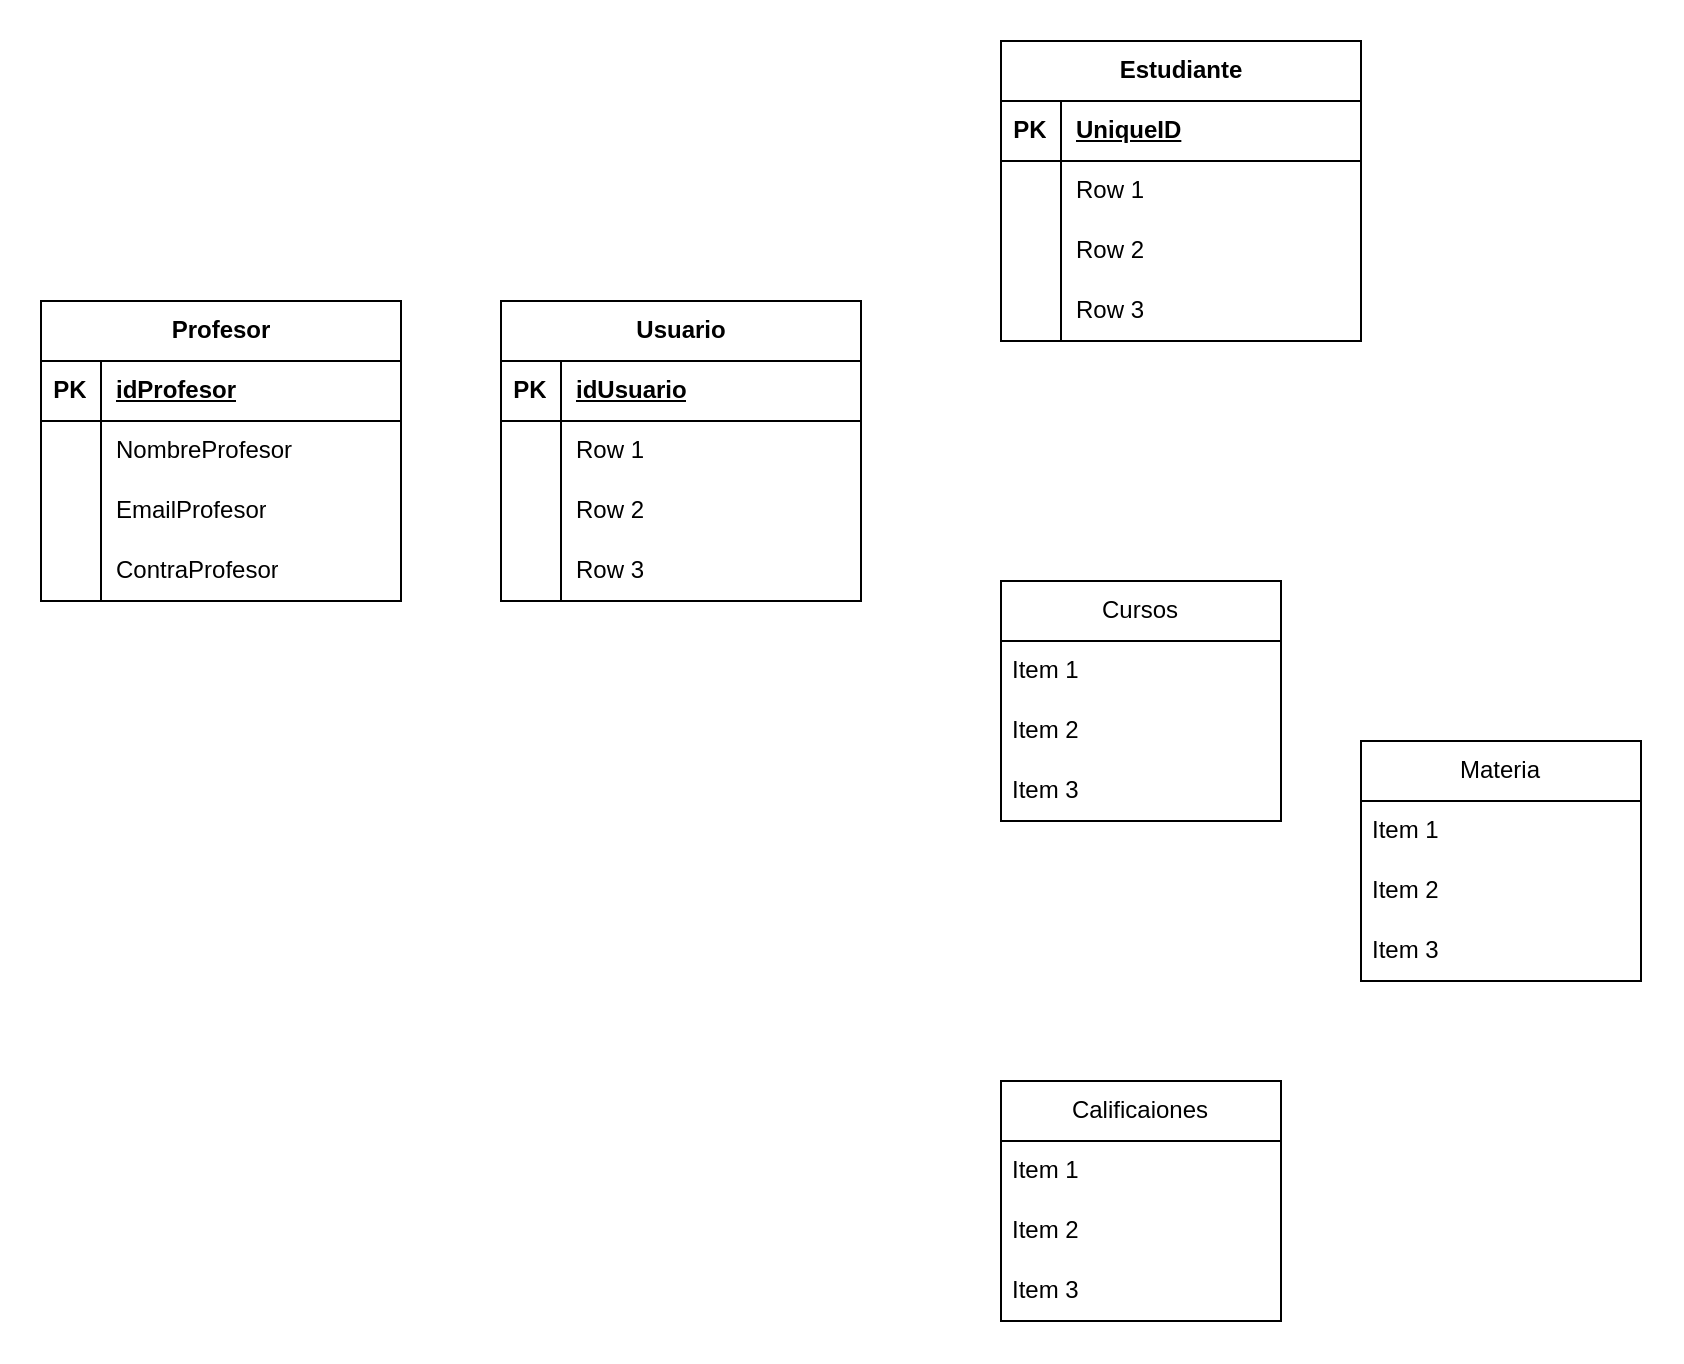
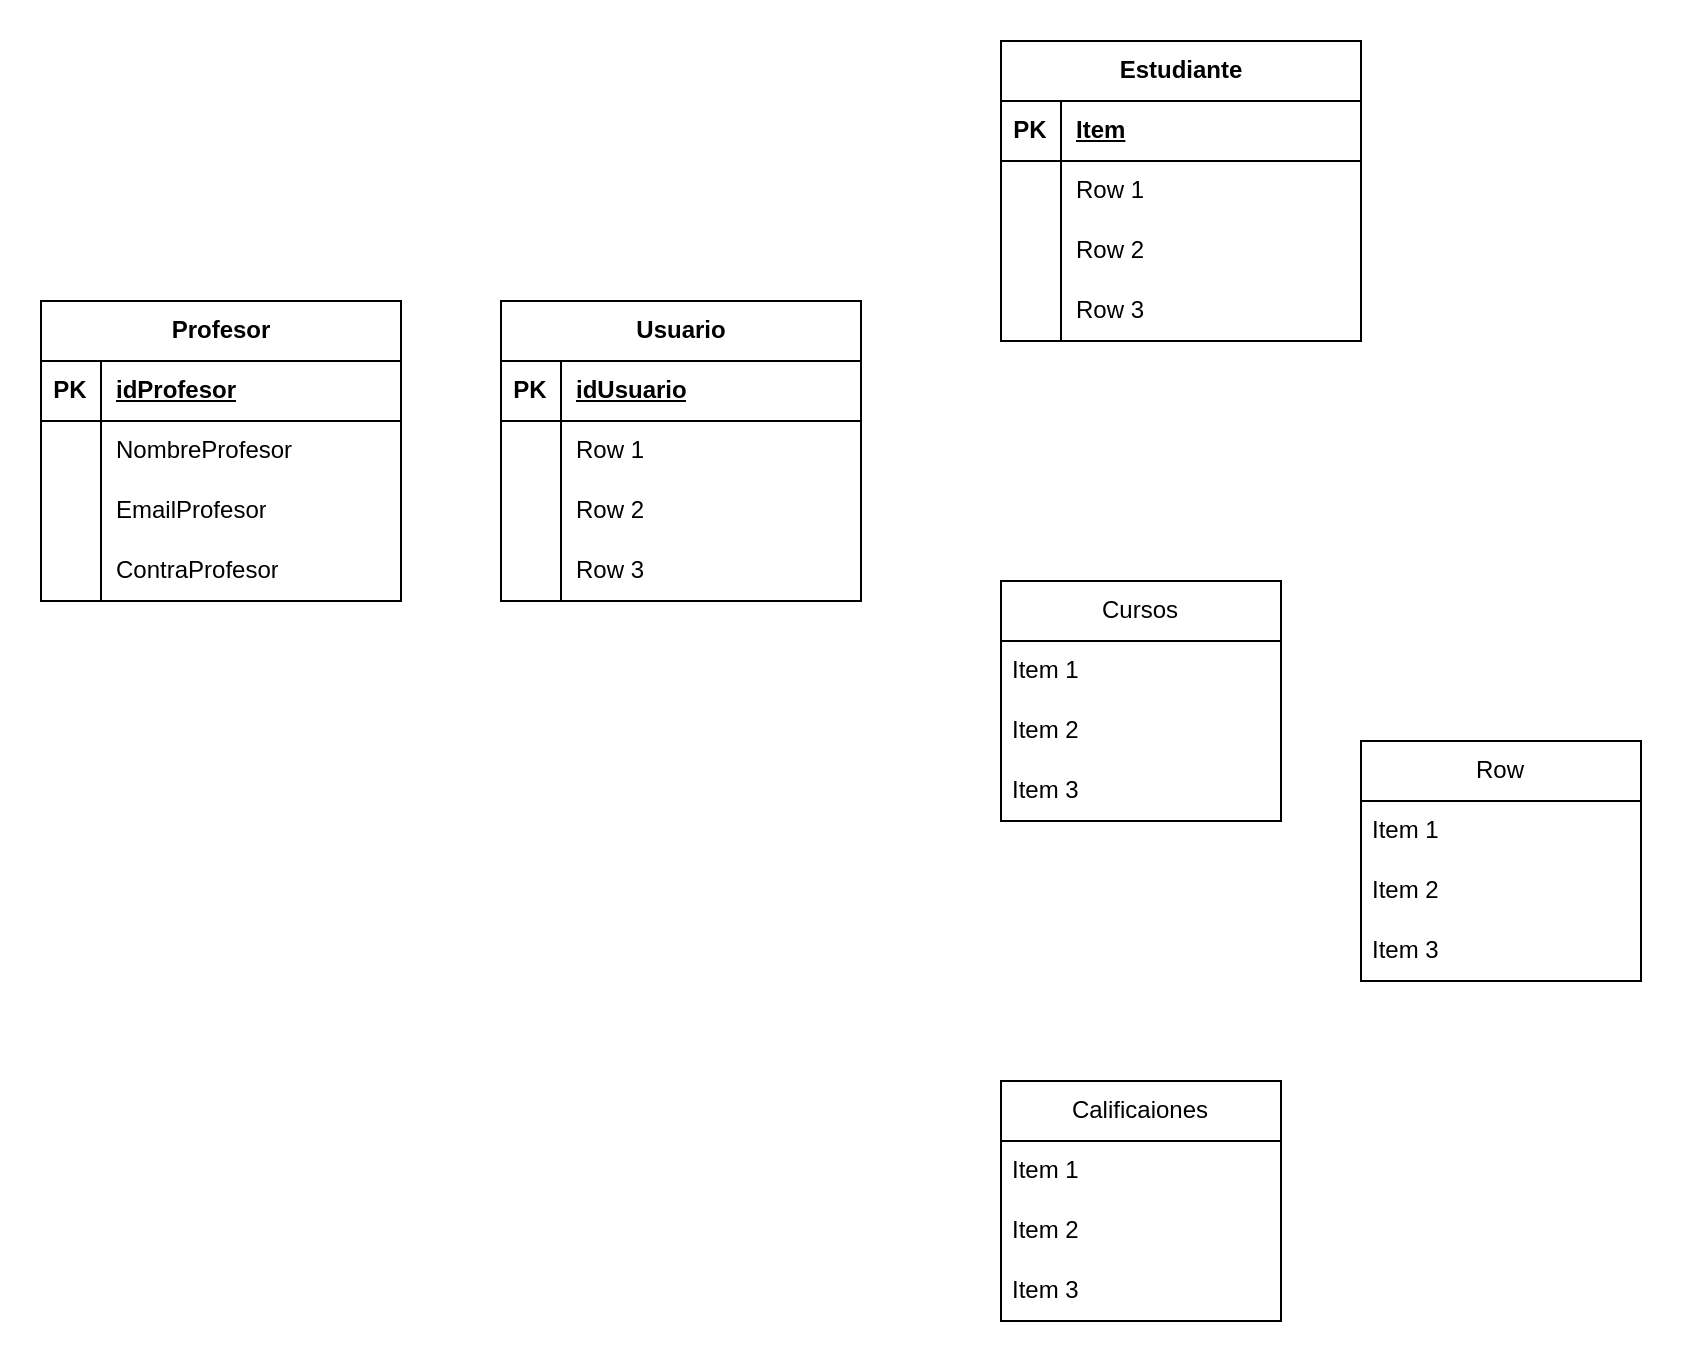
(1128, 131) -> (1104, 131)
(1501, 771) -> (1501, 771)
